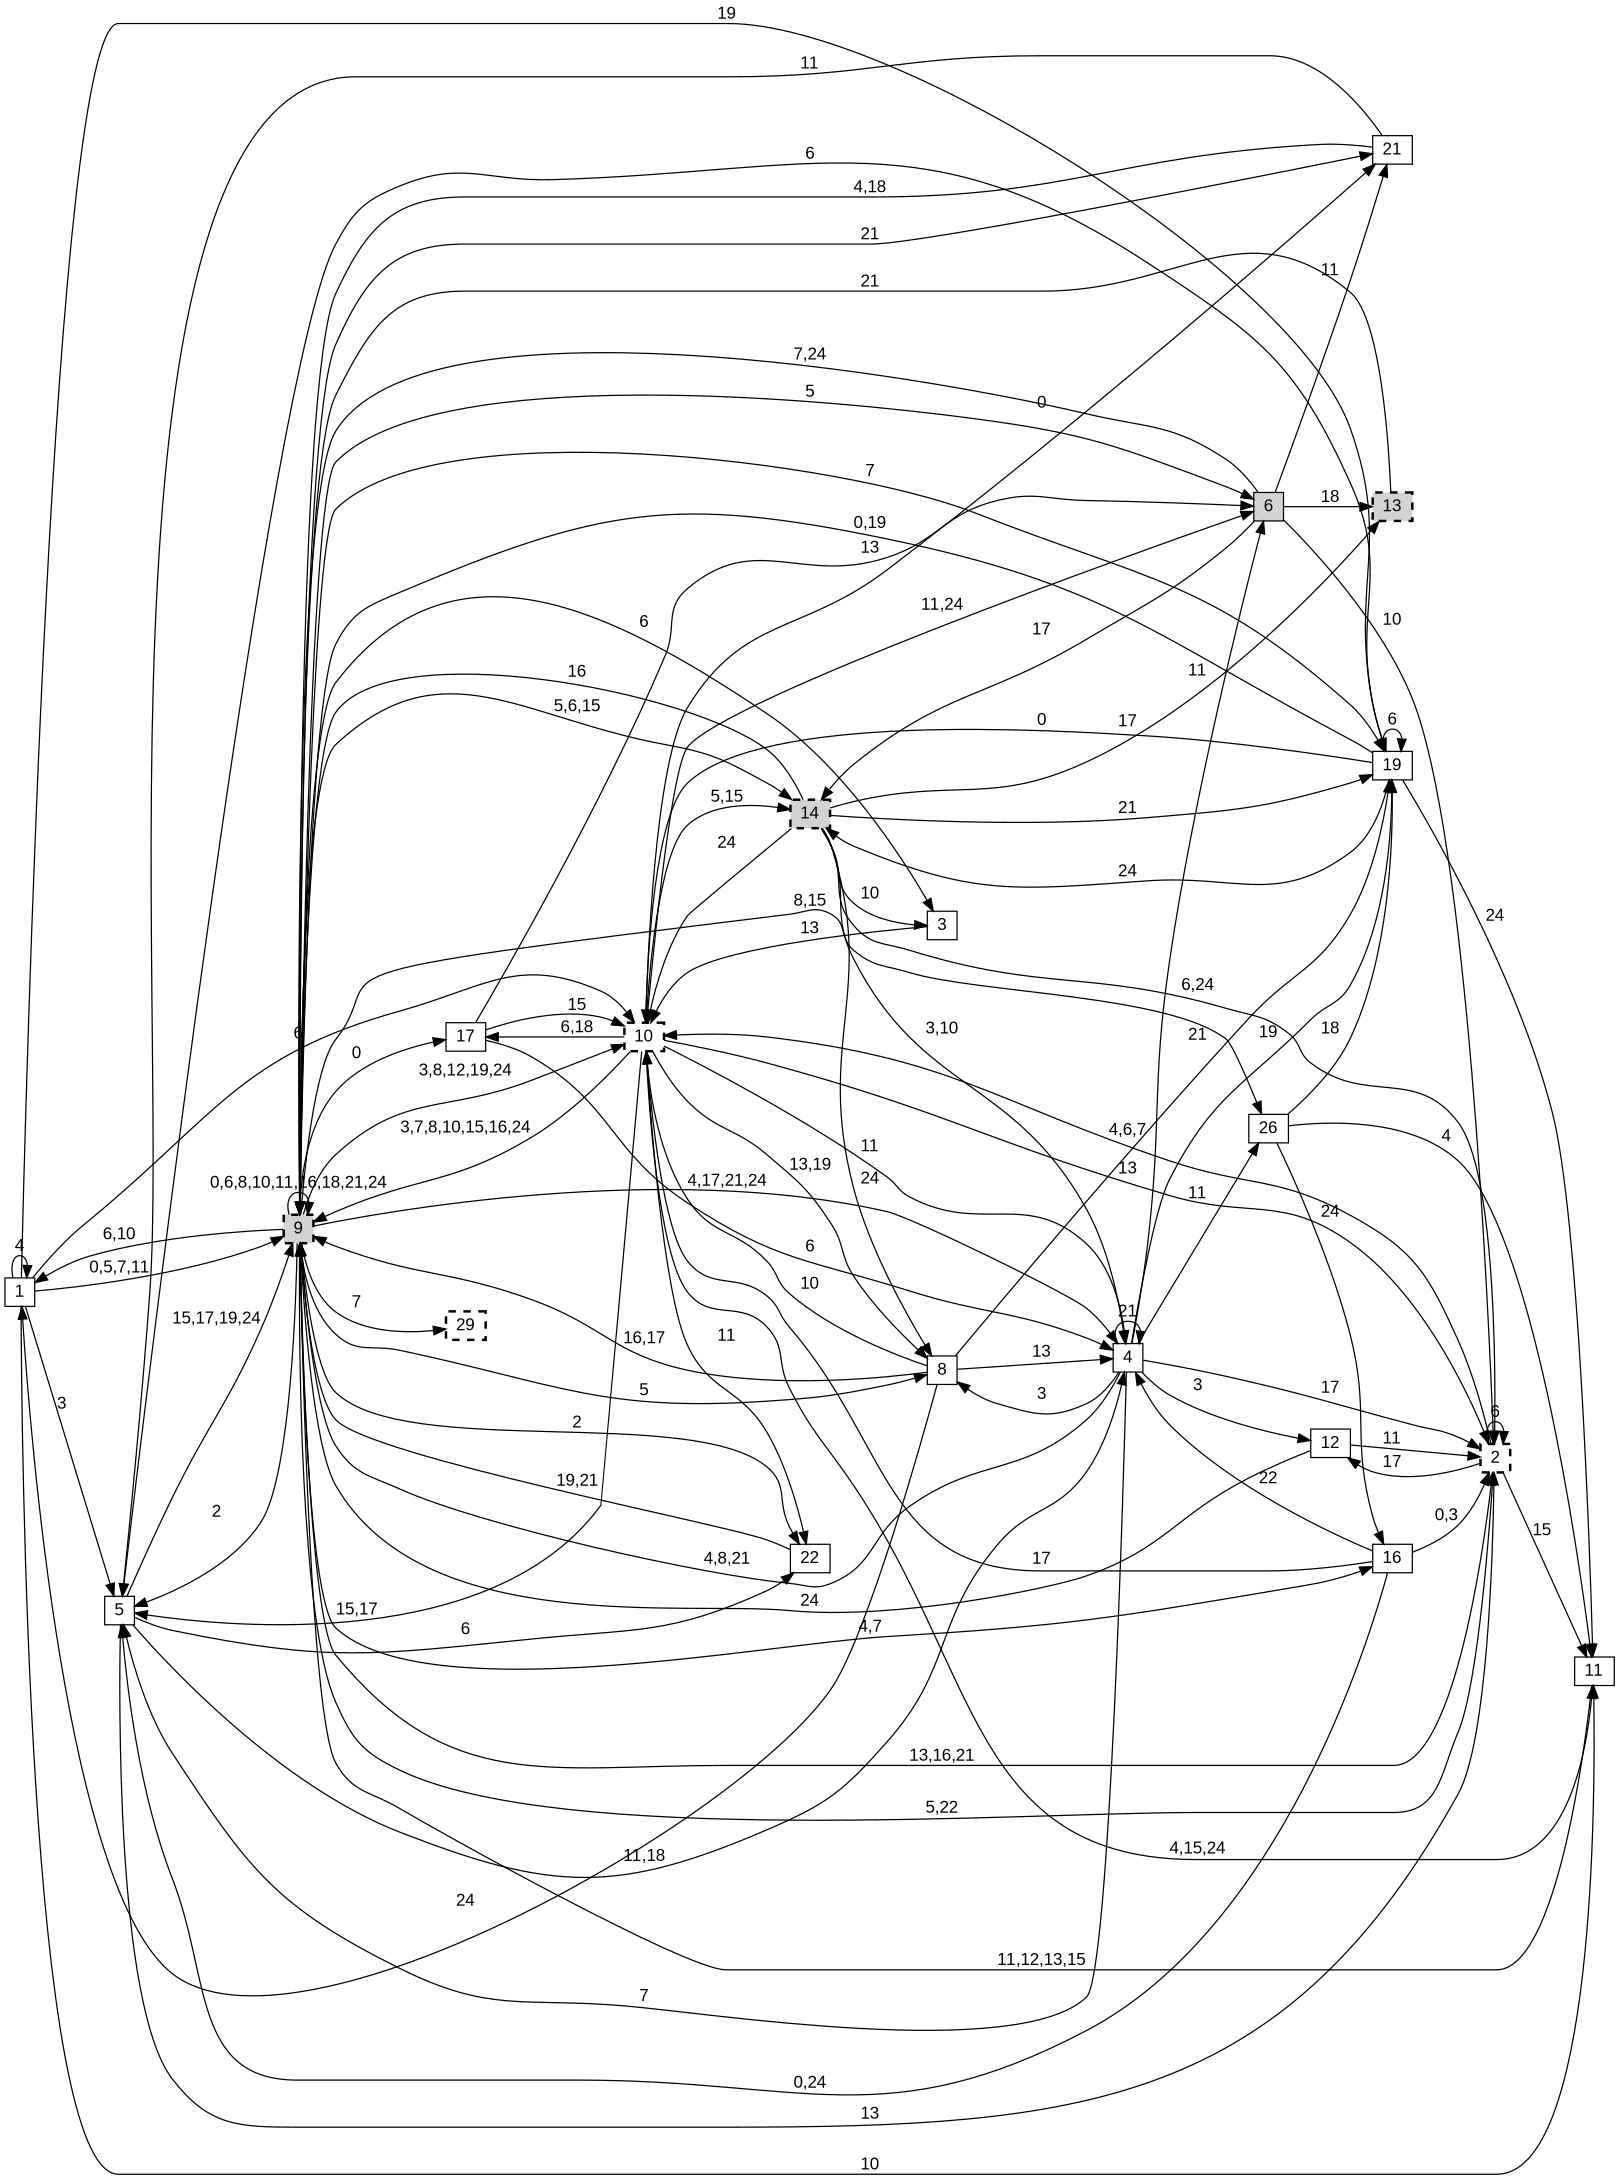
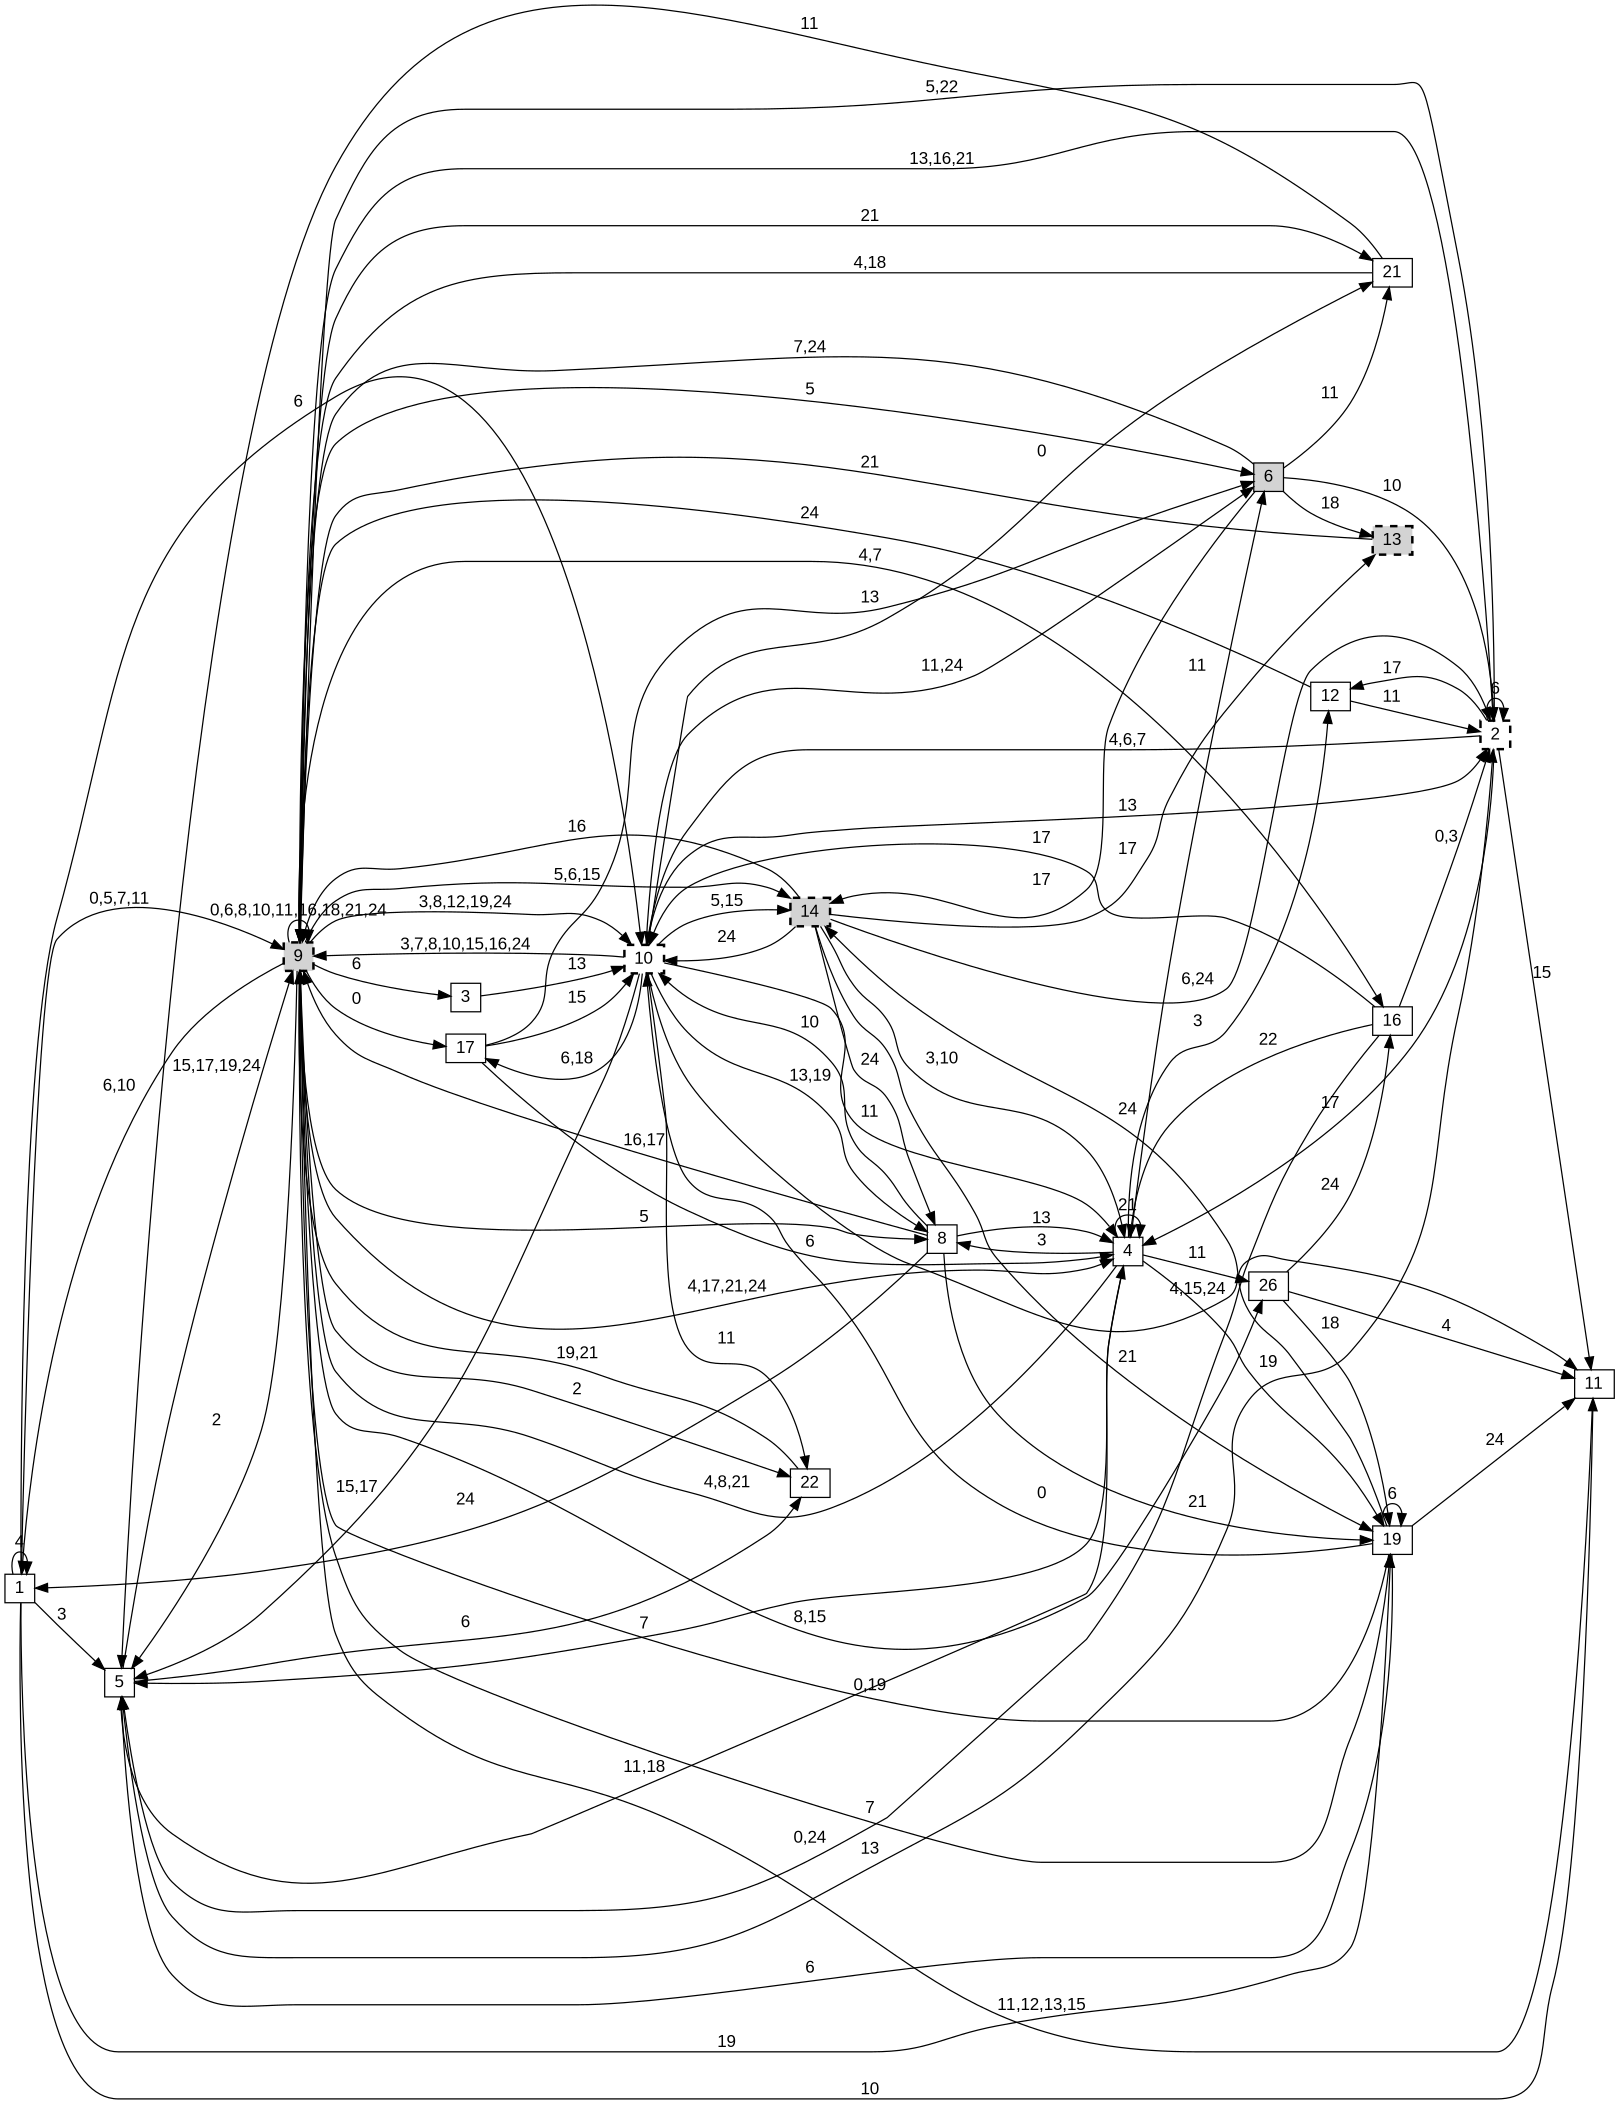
(853, 902) -> none
(466, 1326) -> none
(1308, 1396) -> (1408, 1051)
